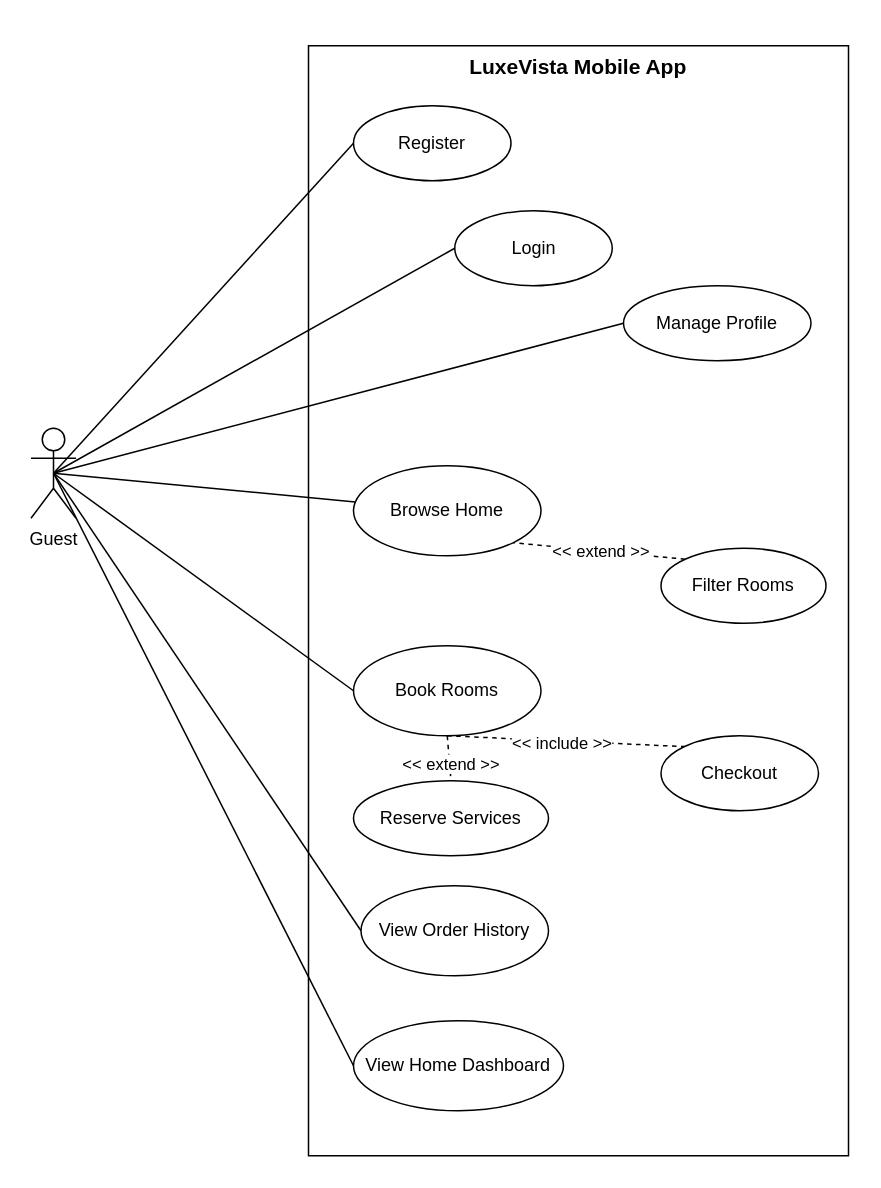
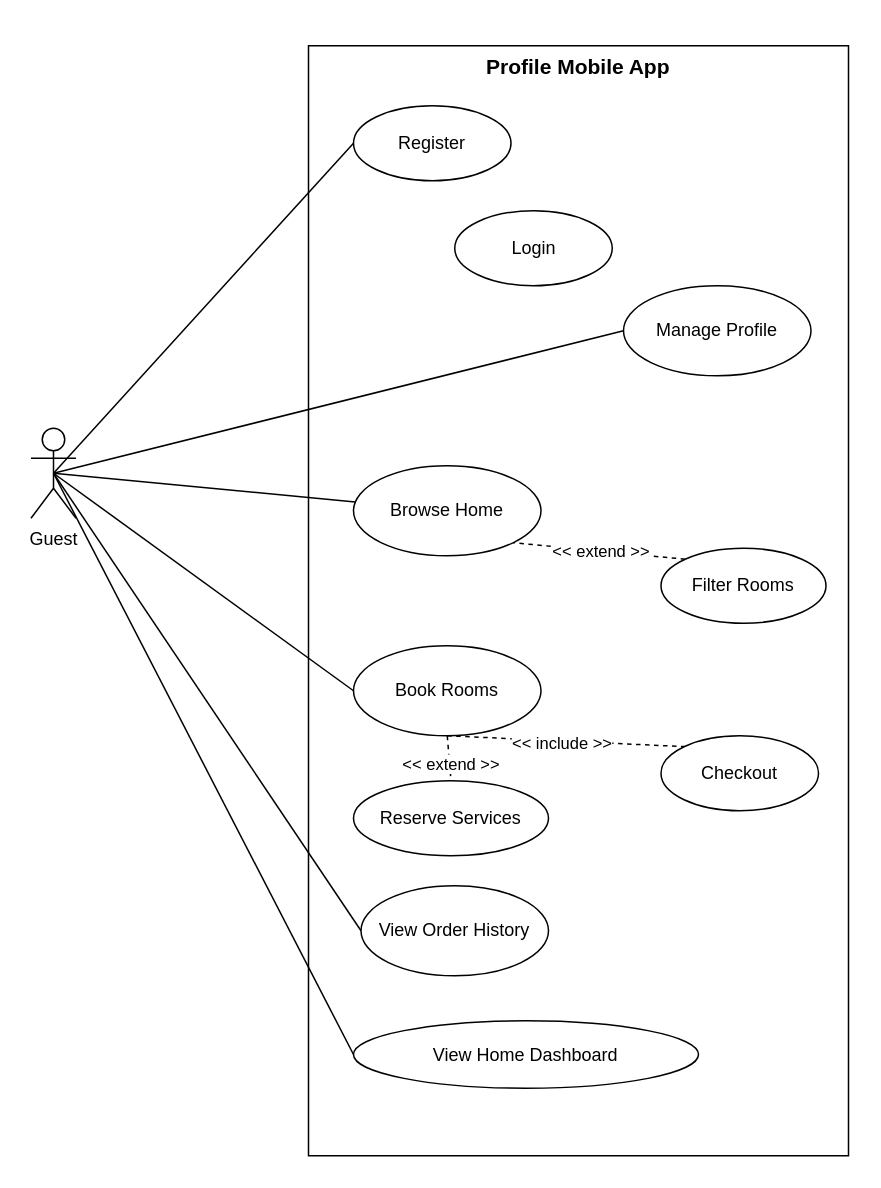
(578, 53) -> (578, 53)
(717, 323) -> (717, 331)
(265, 354) -> none
(458, 1066) -> (526, 1055)
